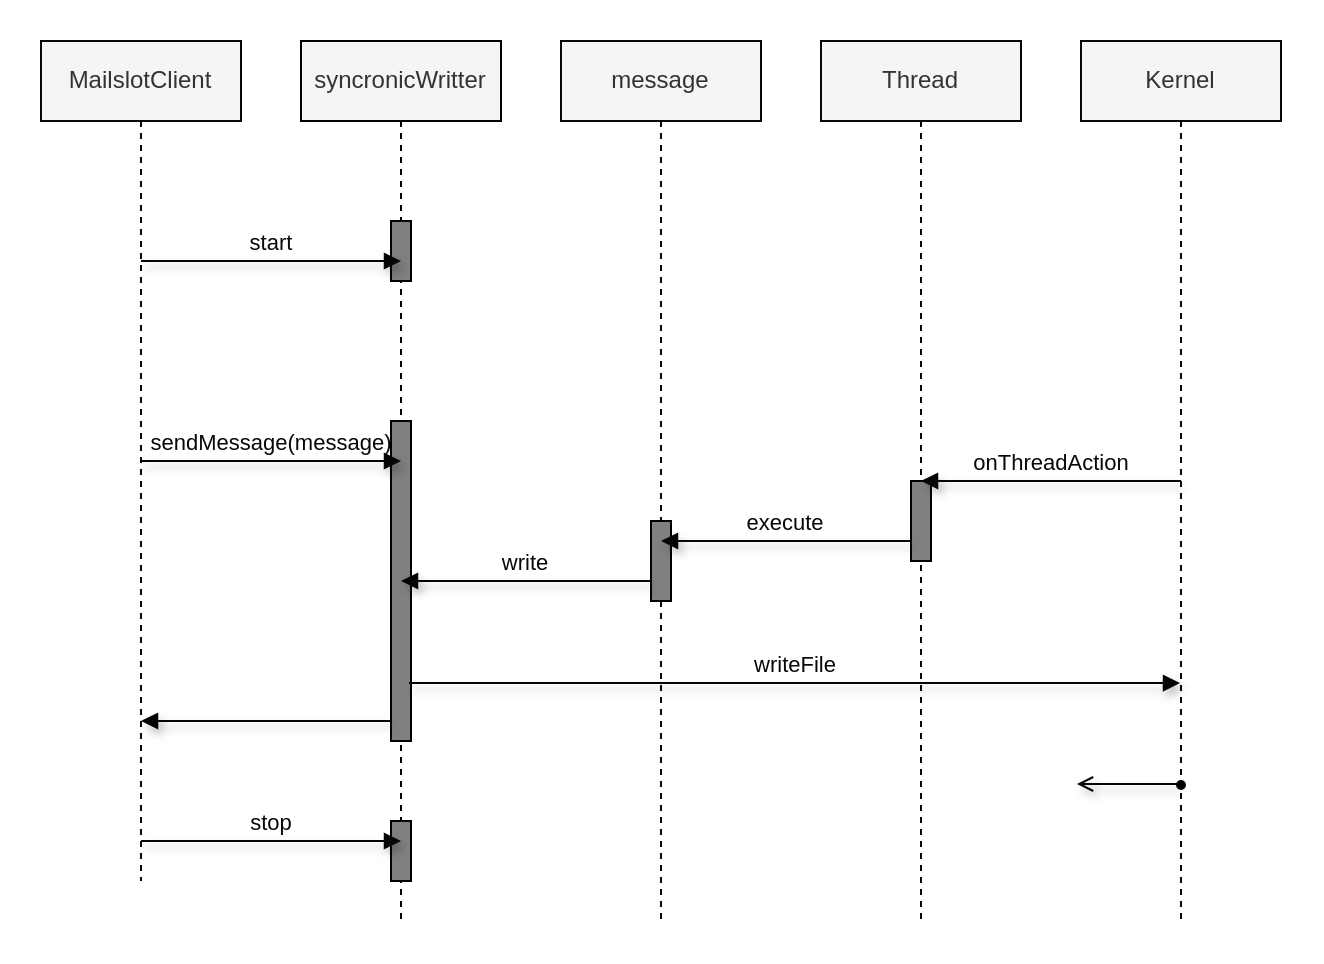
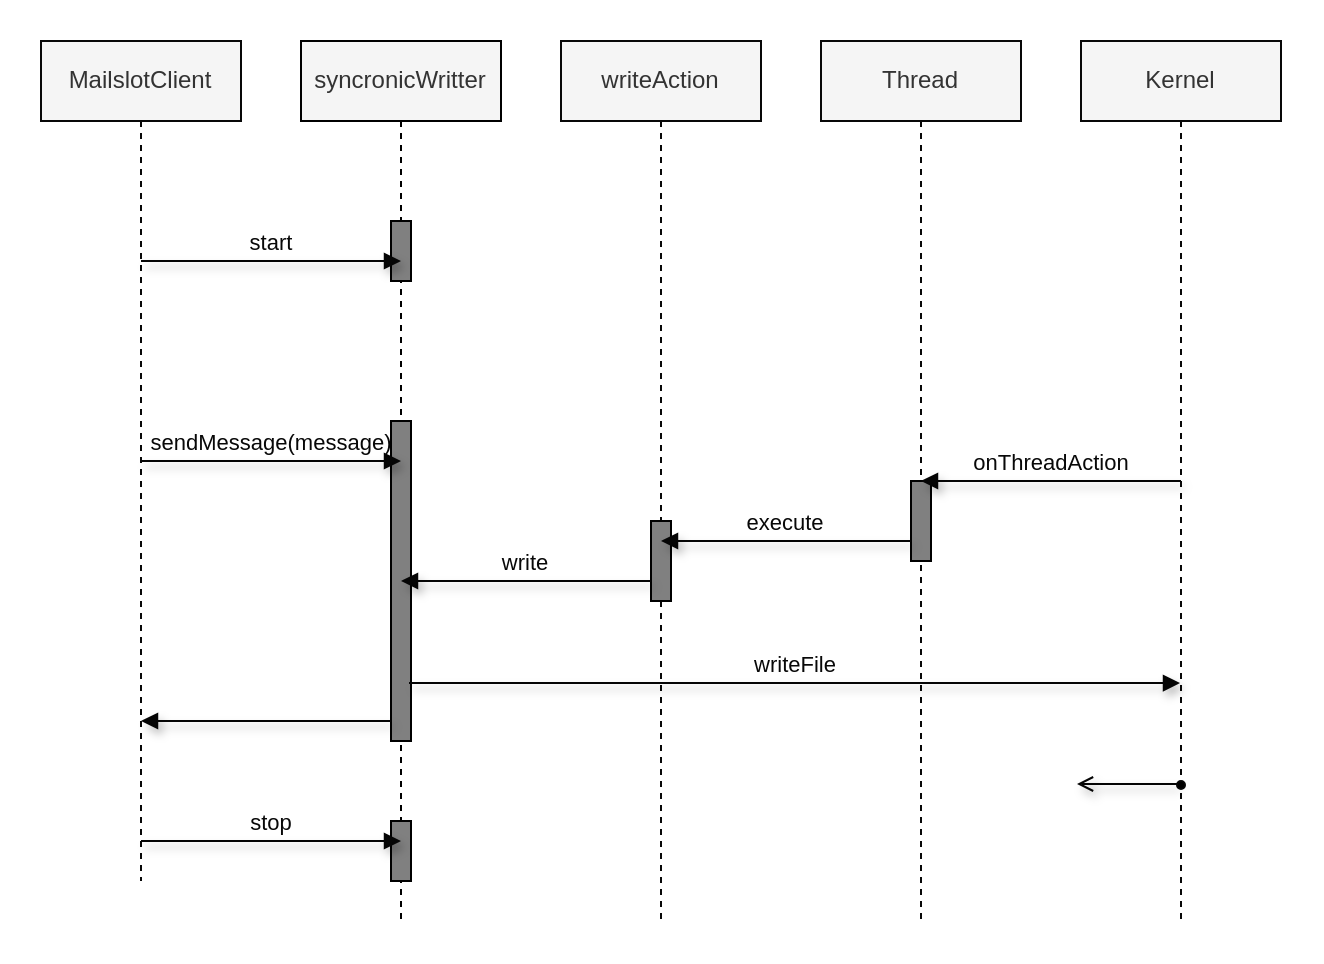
(661, 81) -> (661, 81)
